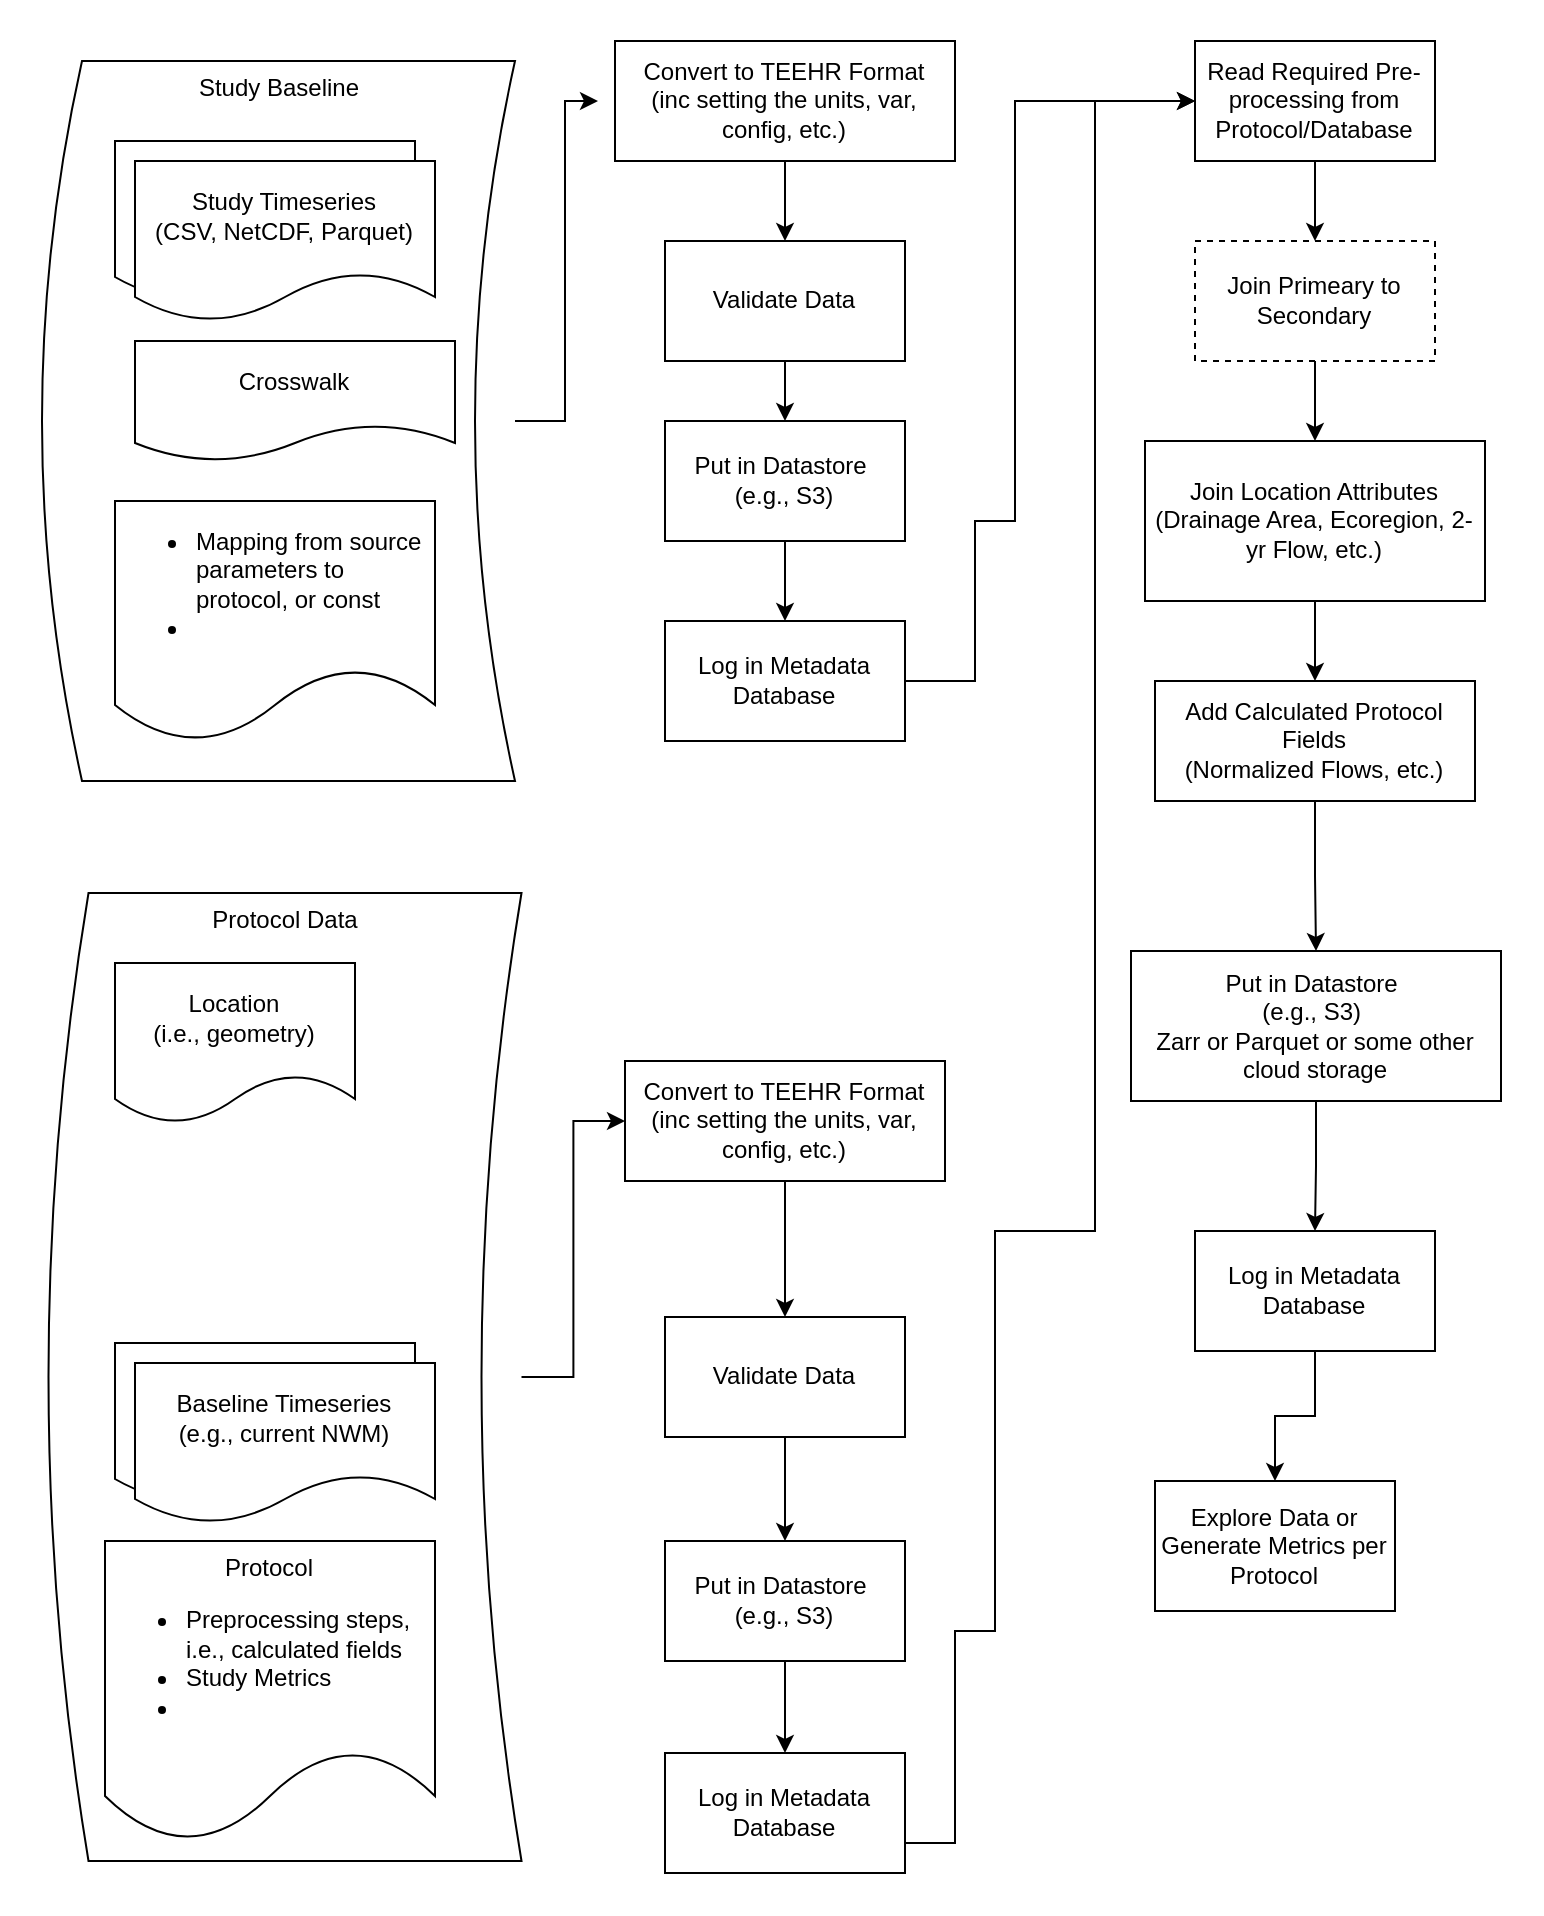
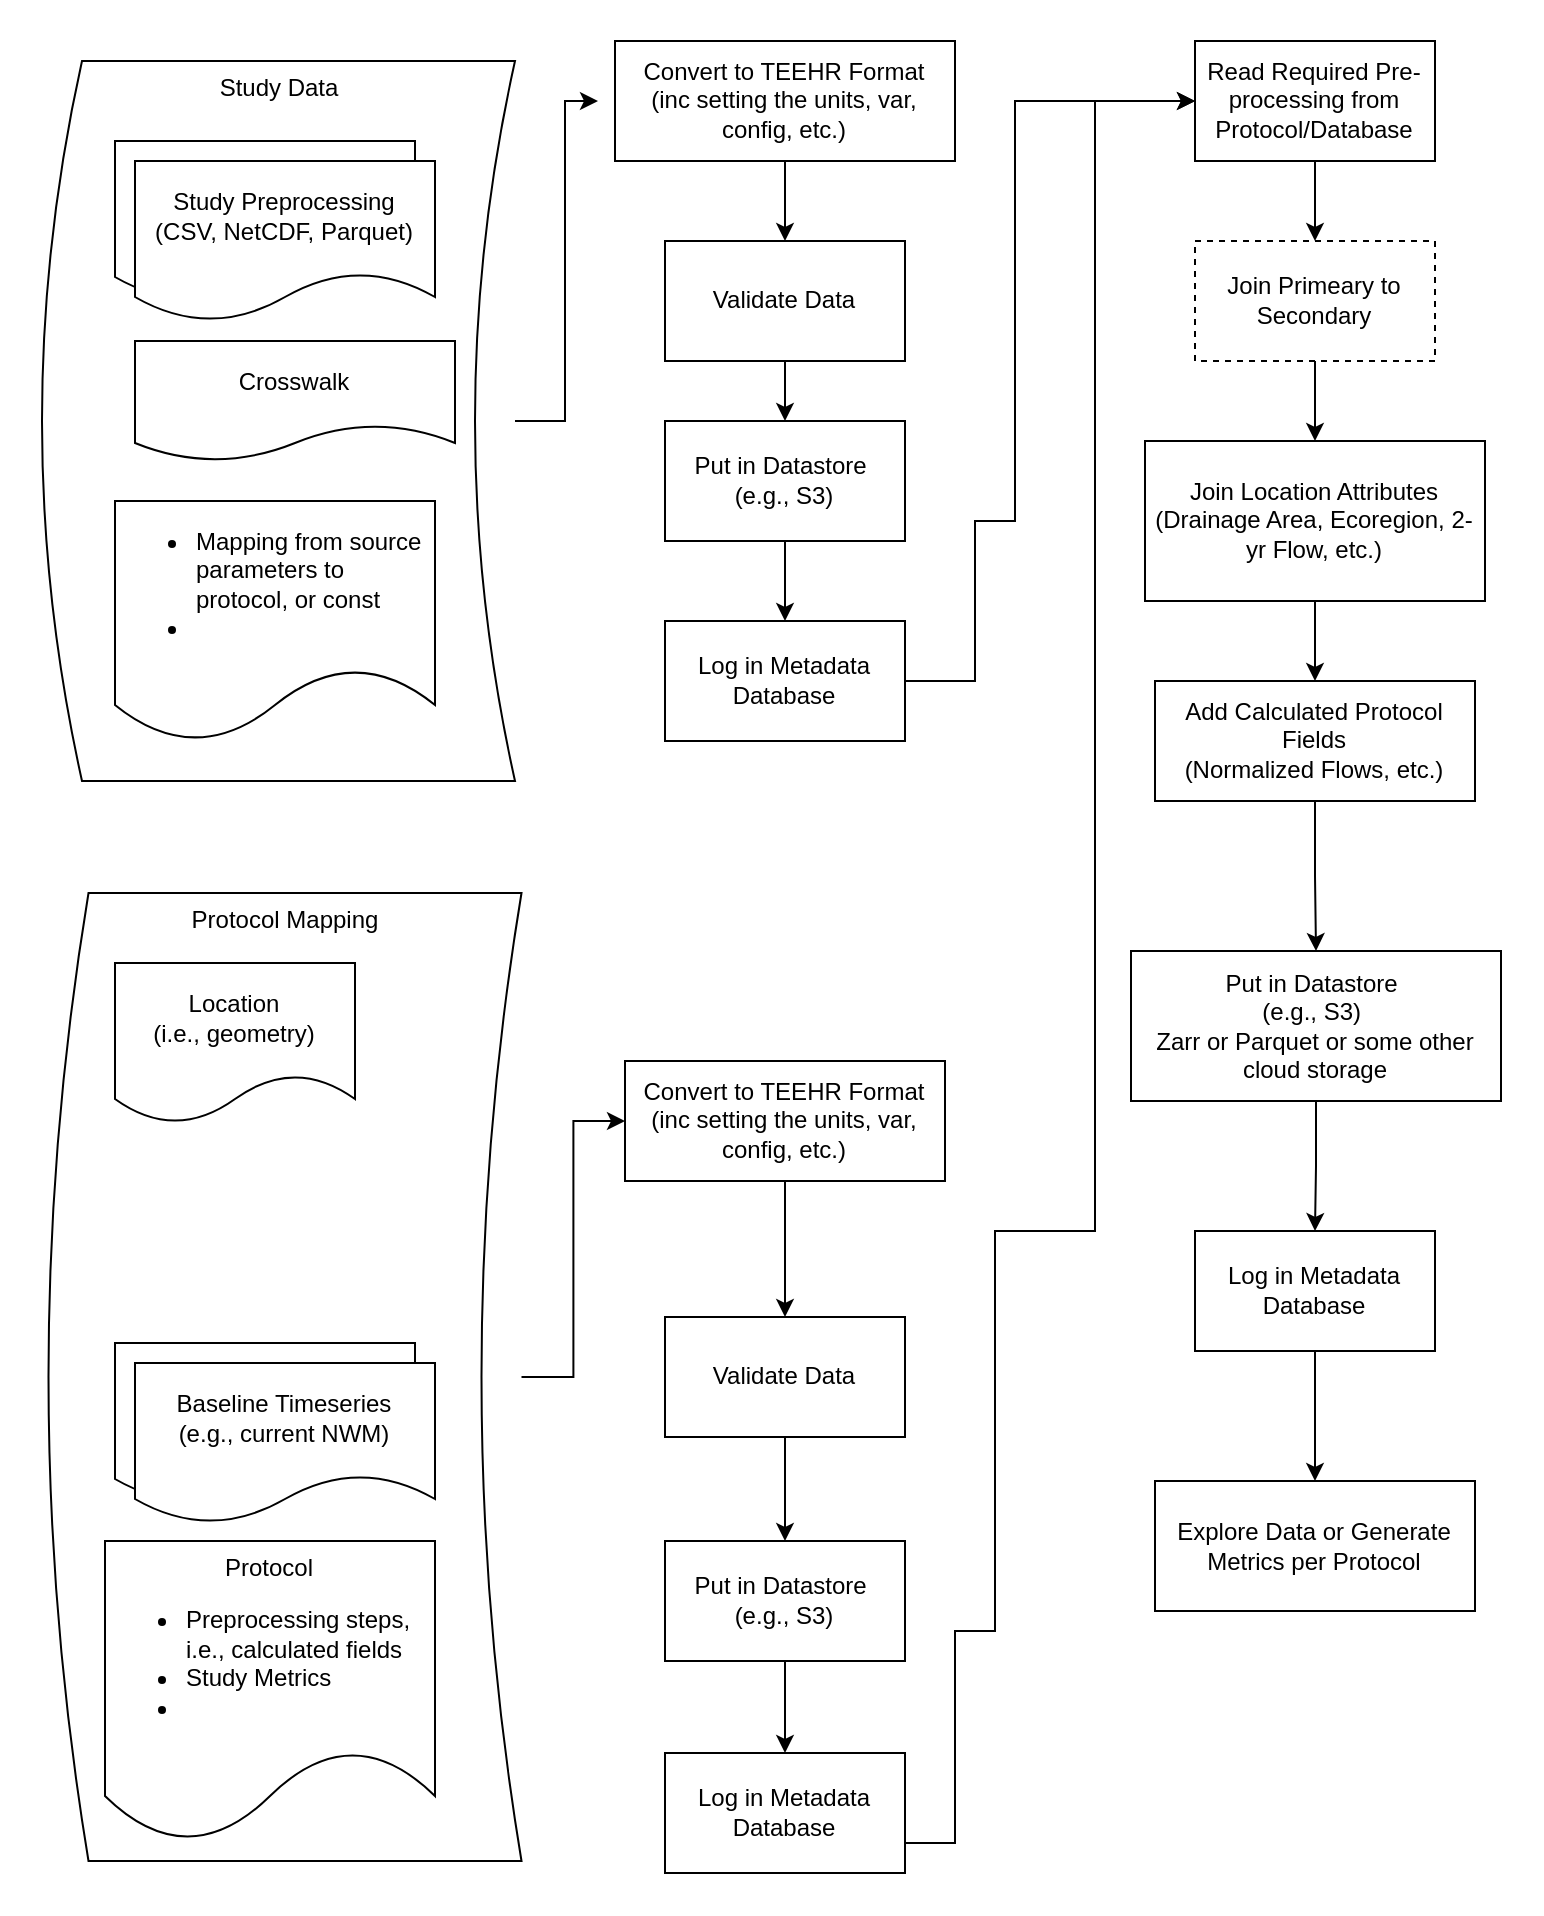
(280, 89) -> (280, 89)
(285, 217) -> (285, 217)
(286, 921) -> (286, 921)
(1275, 1546) -> (1315, 1546)
